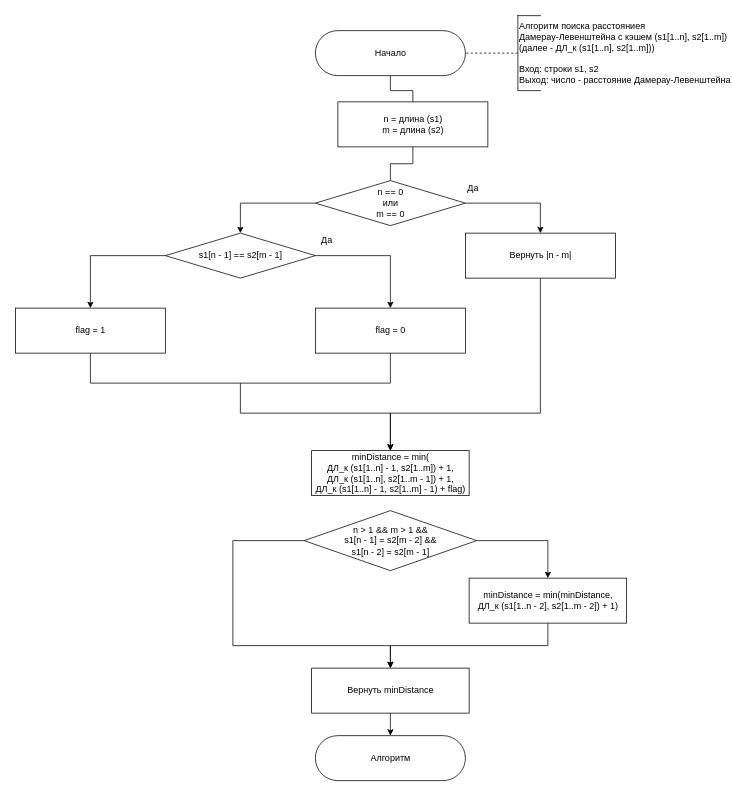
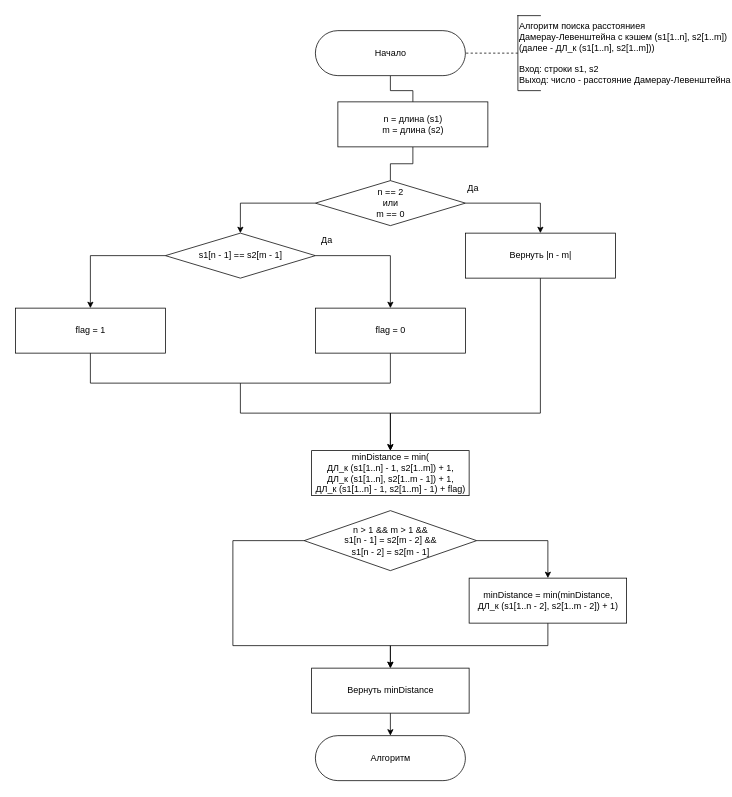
(391, 203) -> (391, 203)
